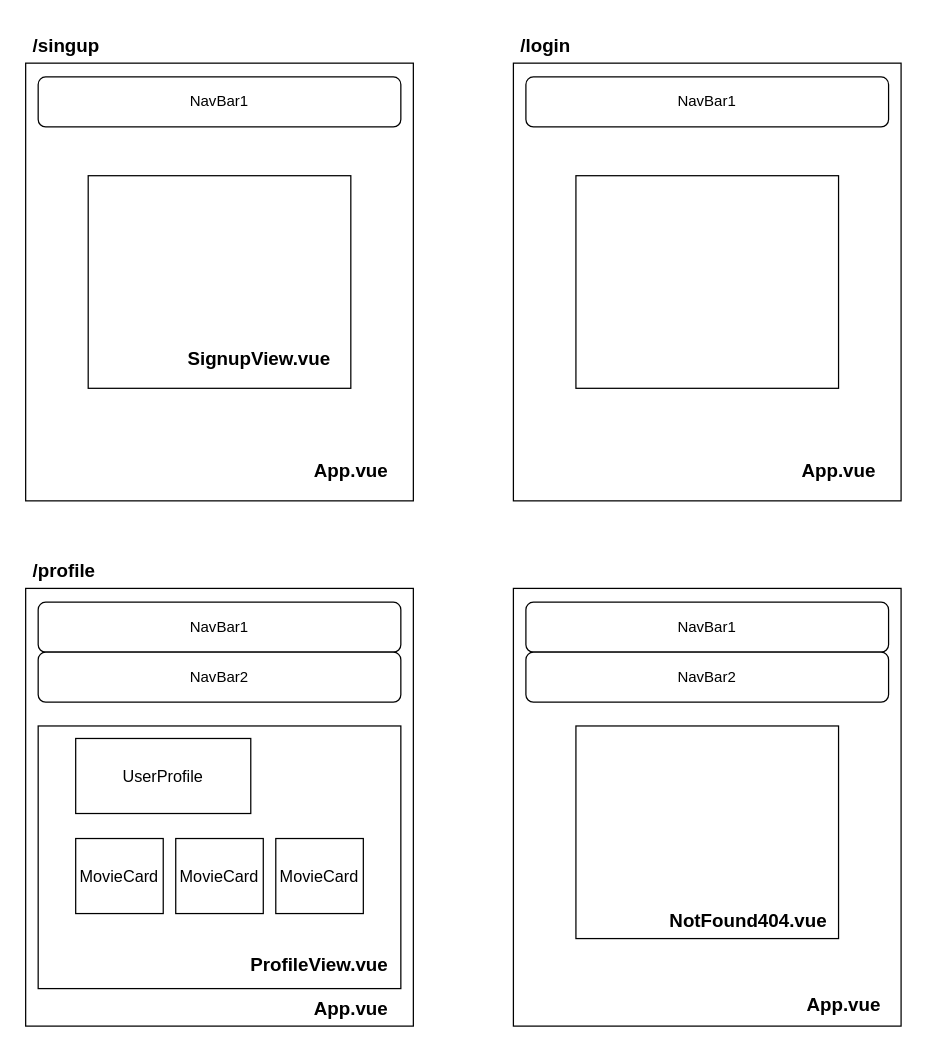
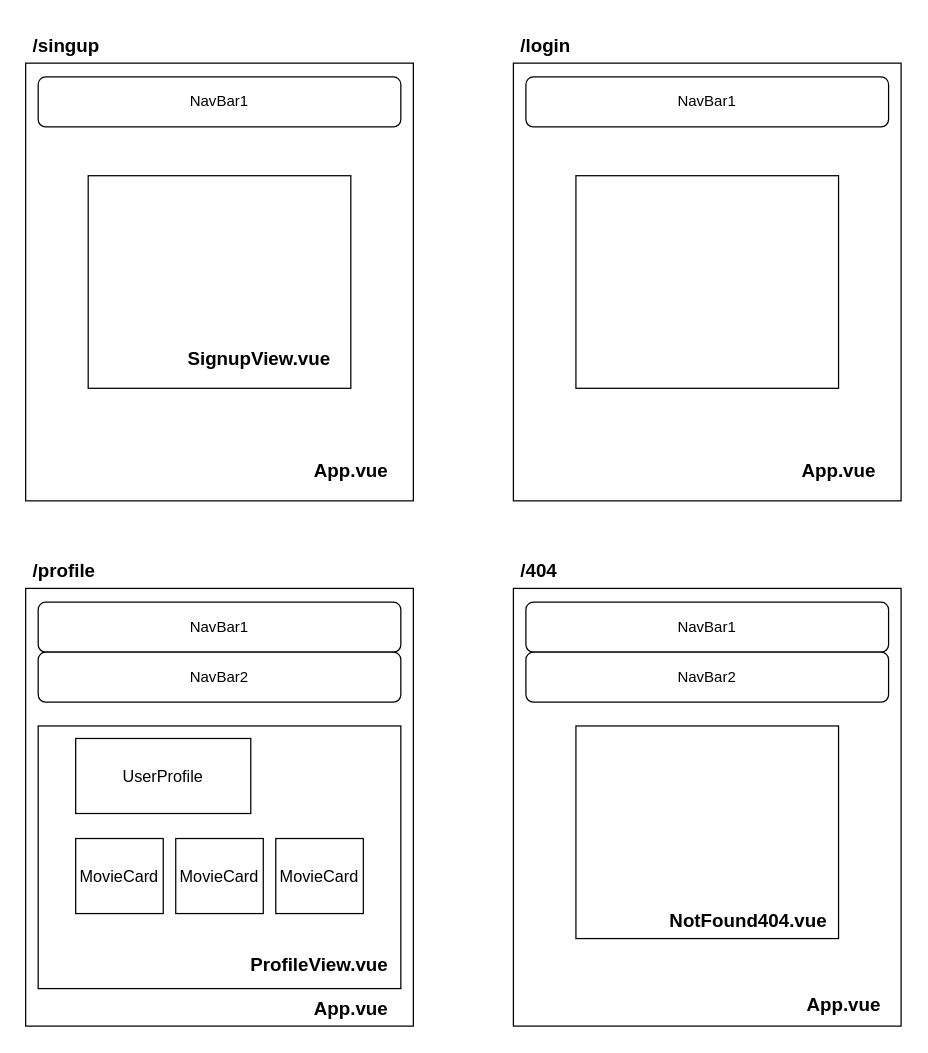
none -> (582, 569)
